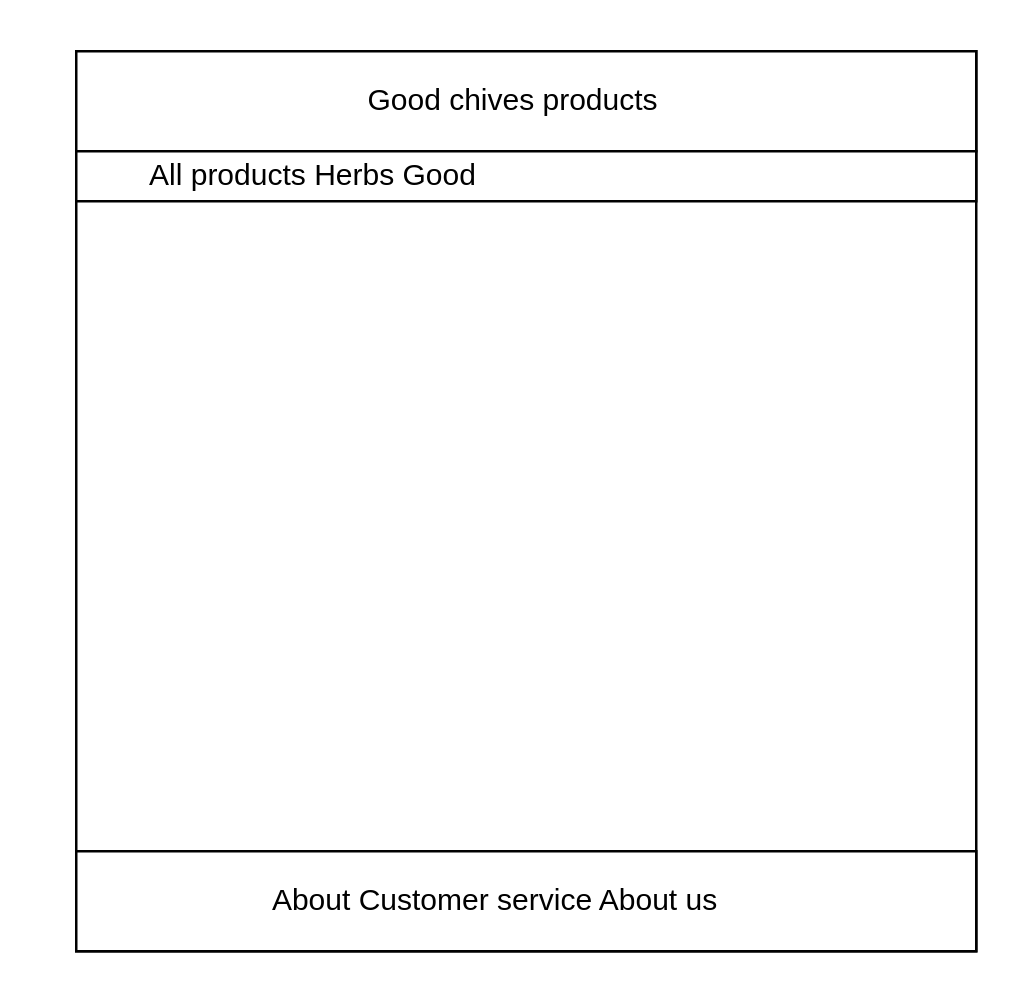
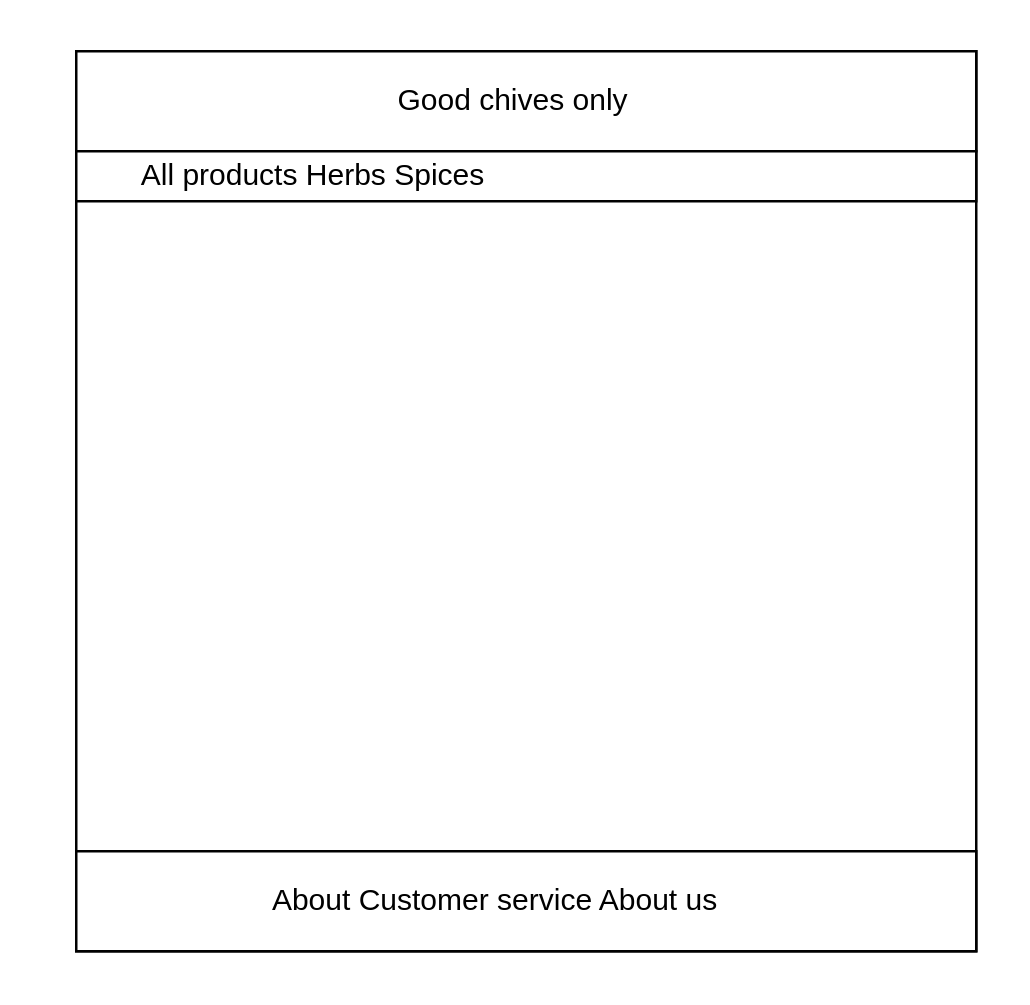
(514, 101) -> (514, 101)
(314, 176) -> (314, 176)
